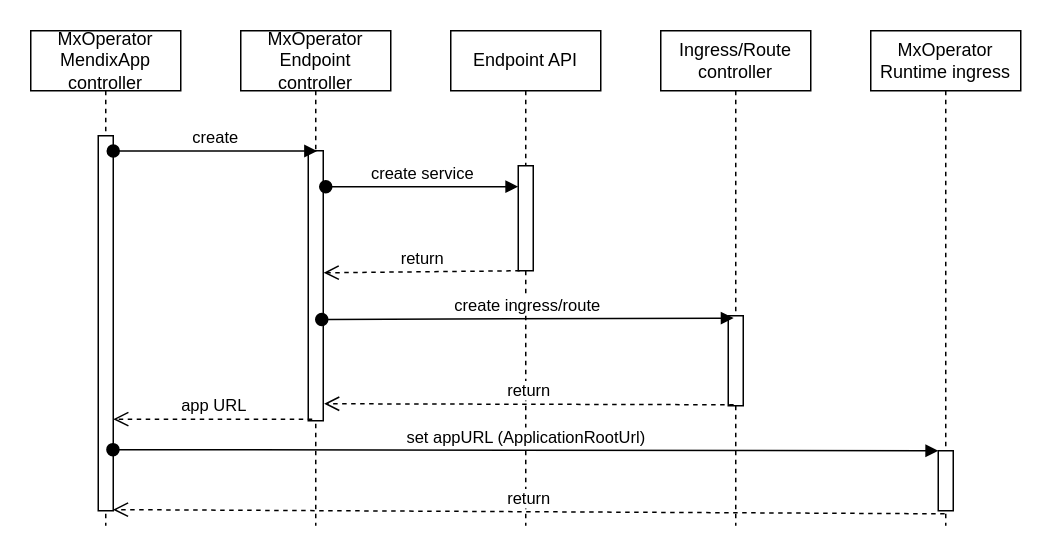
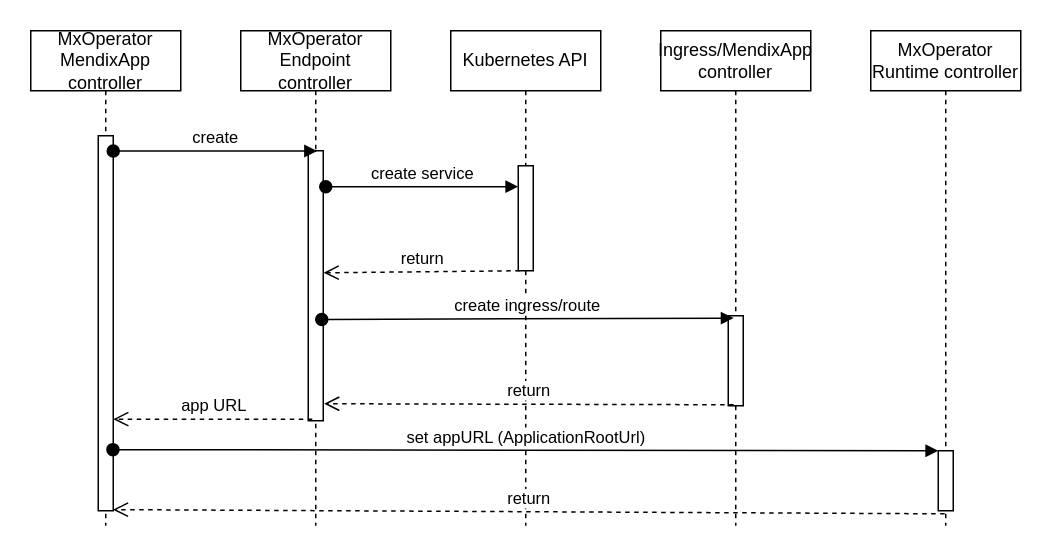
(526, 61) -> (526, 61)
(736, 61) -> (736, 61)
(946, 61) -> (946, 61)
